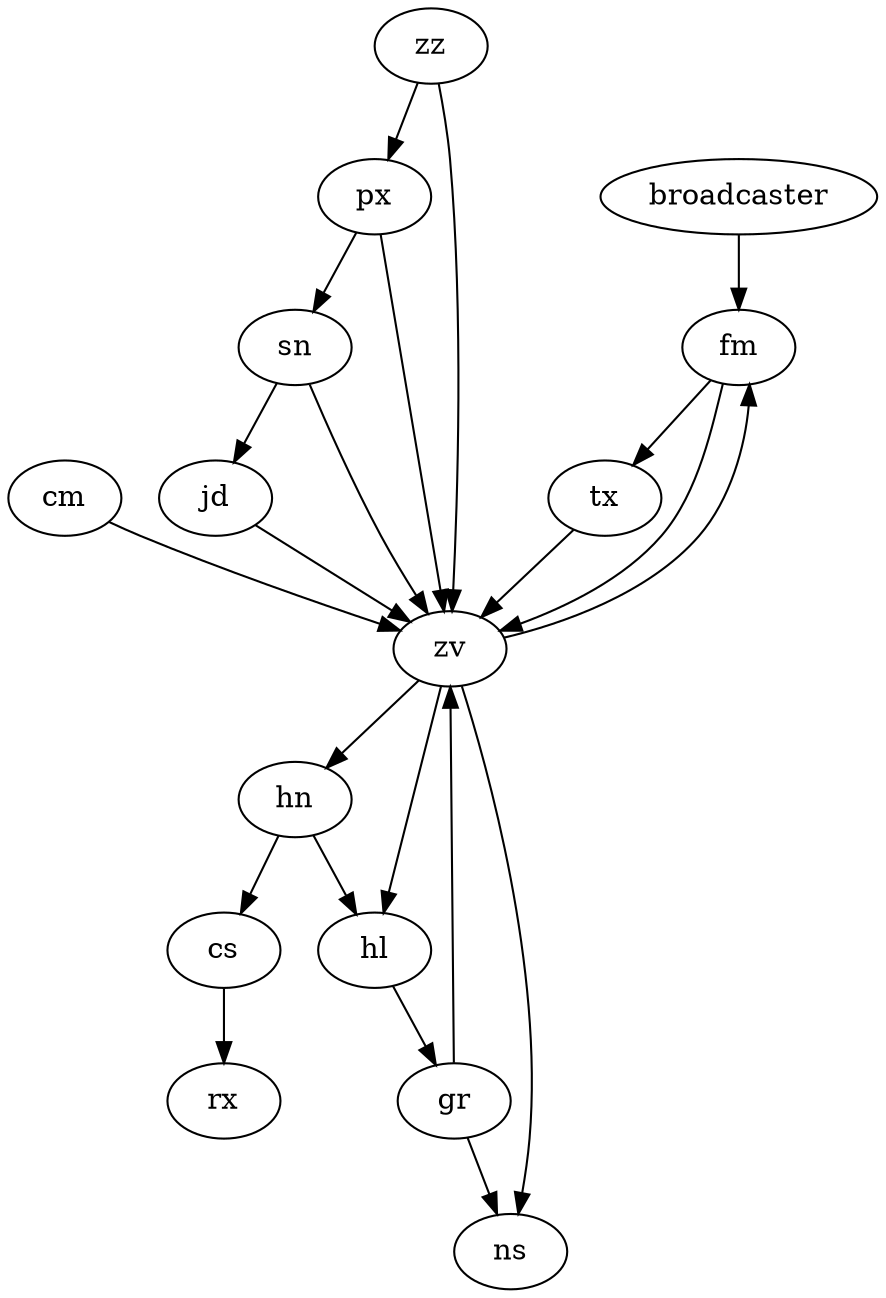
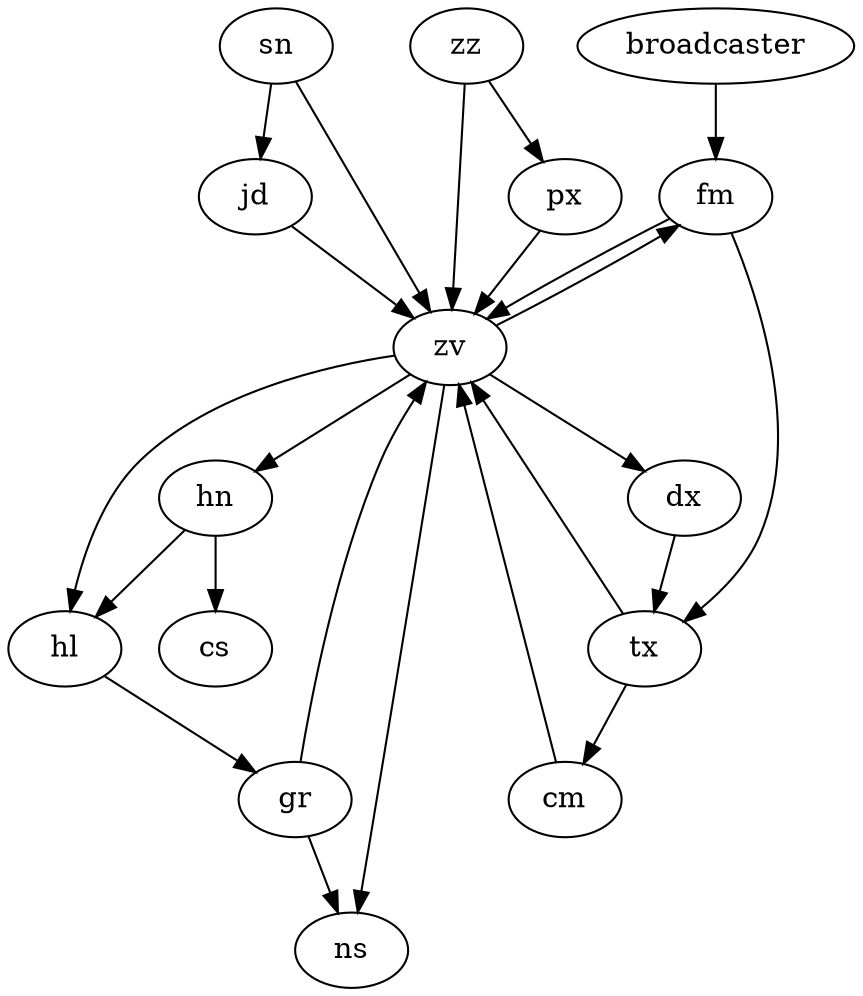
(340, 263) -> none
none -> (684, 498)
none -> (610, 715)
(224, 1101) -> none
